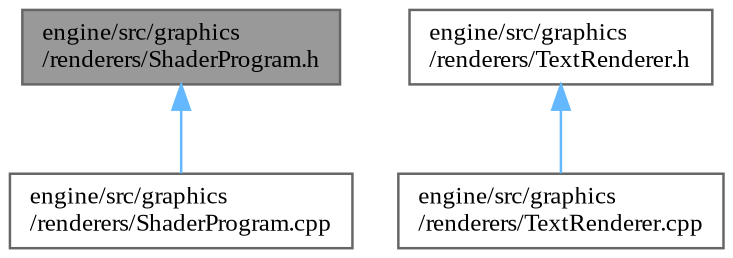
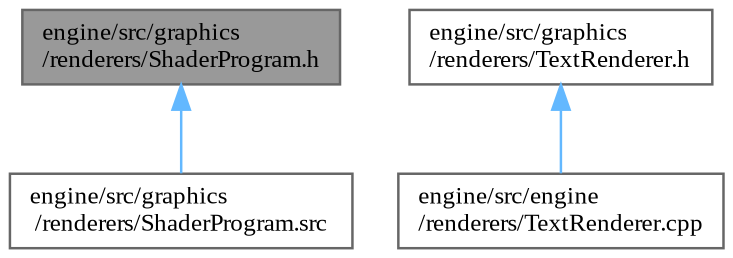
(181, 211) -> (181, 211)
(561, 211) -> (561, 211)
